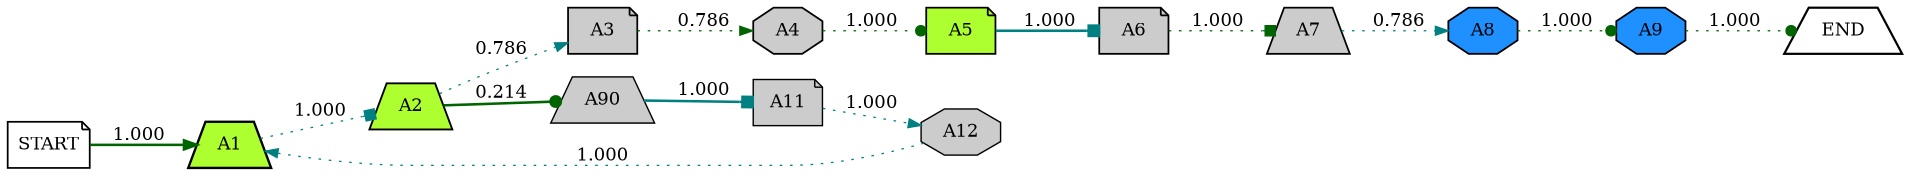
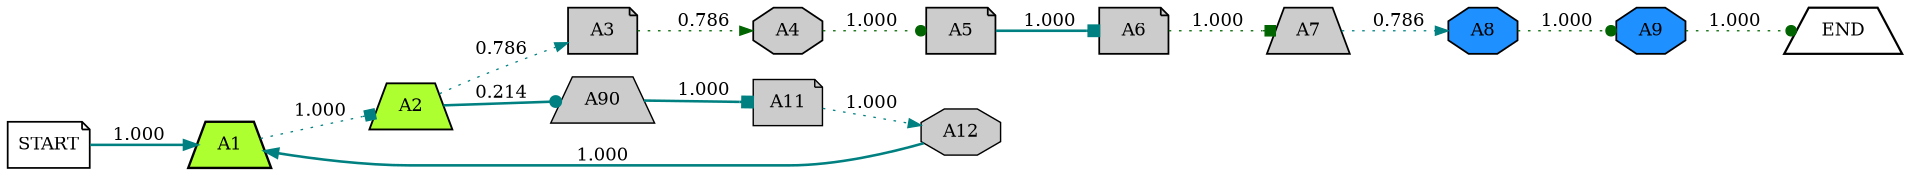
(961, 31) -> (961, 31)
(497, 104) -> (497, 104)
(137, 145) -> (137, 145)
(602, 165) -> (602, 165)
